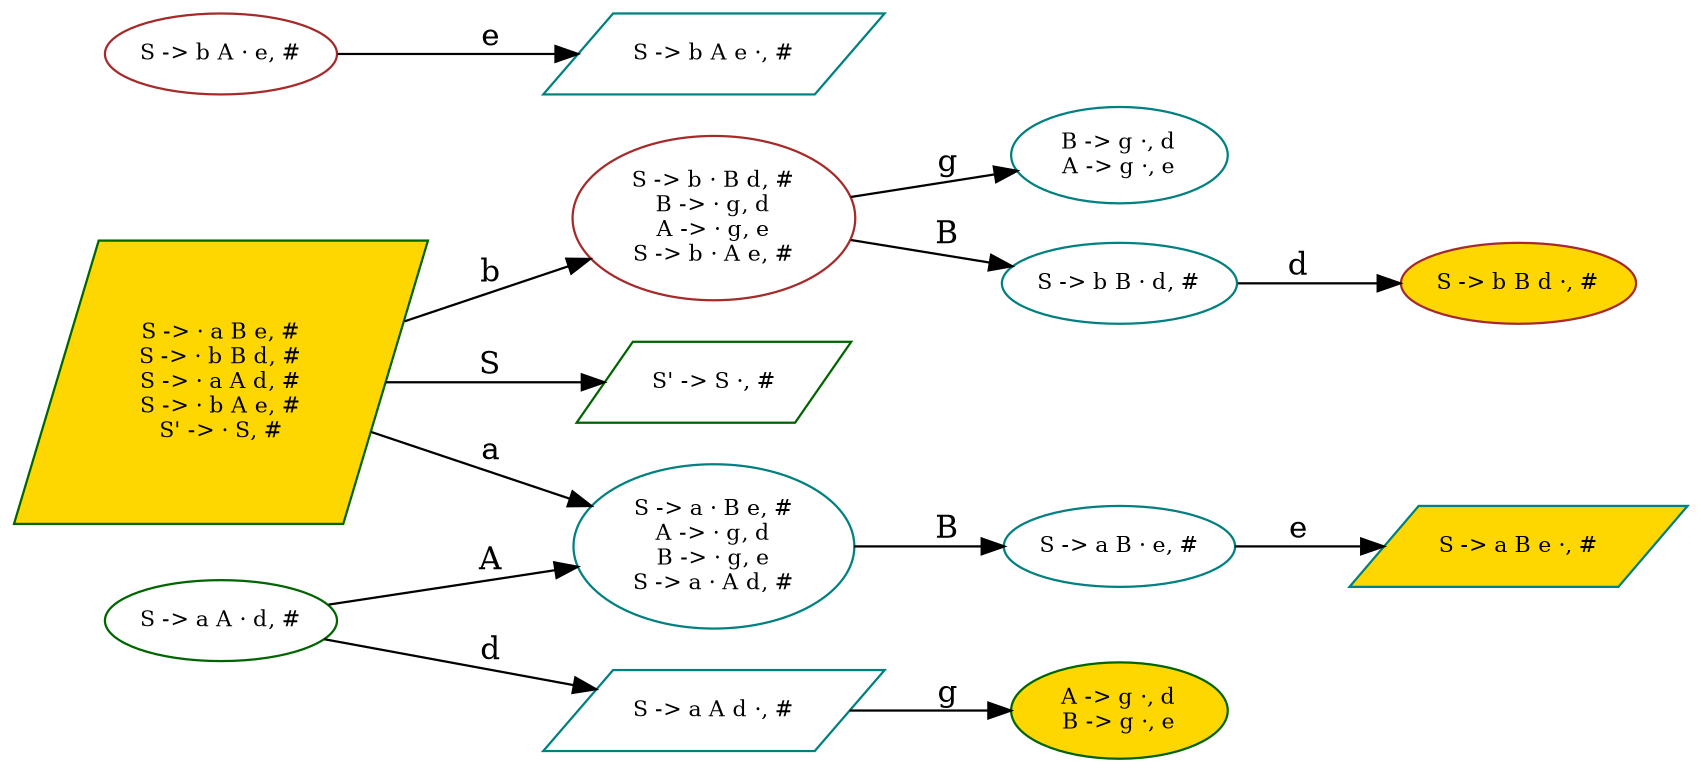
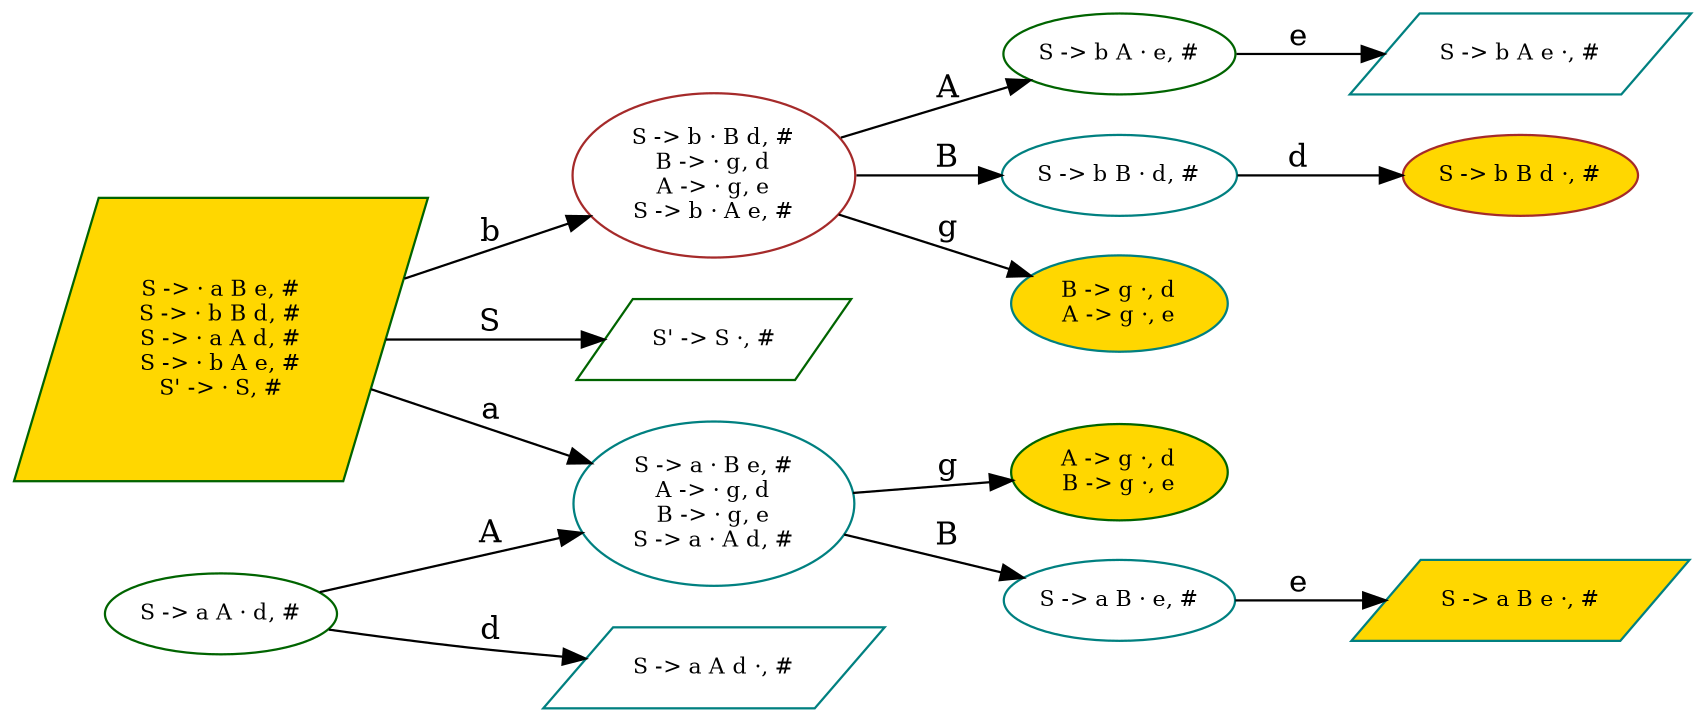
(221, 54) -> (1119, 54)
none -> (924, 112)
(1119, 155) -> (1119, 304)
(919, 711) -> (921, 488)
